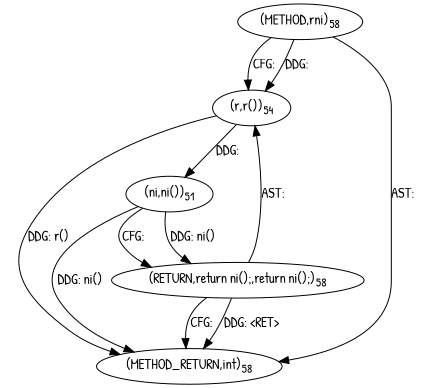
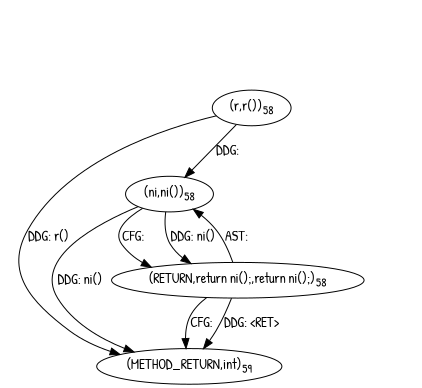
(300, 22) -> none
(269, 106) -> (269, 106)
(190, 193) -> (190, 193)
(261, 200) -> (221, 236)
(247, 365) -> (247, 365)
